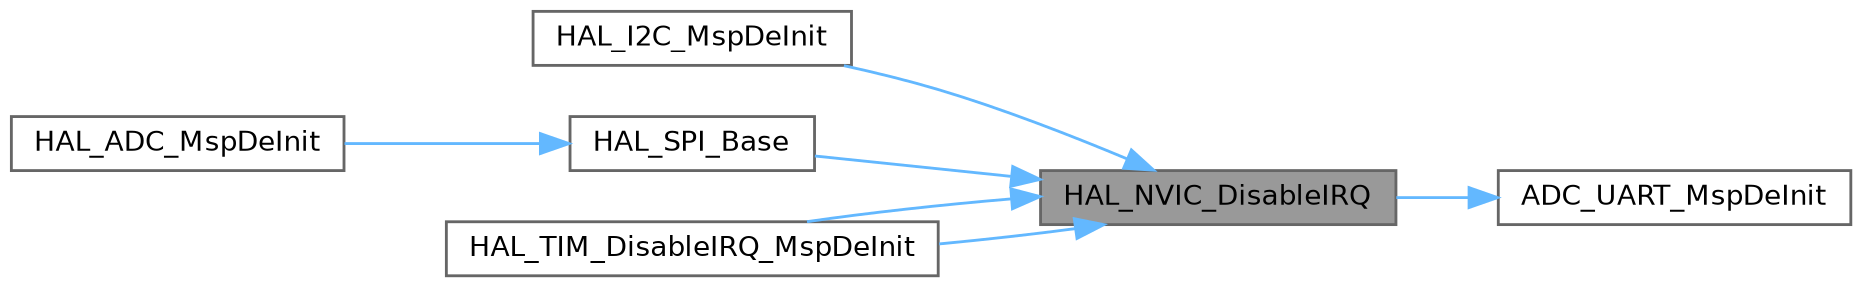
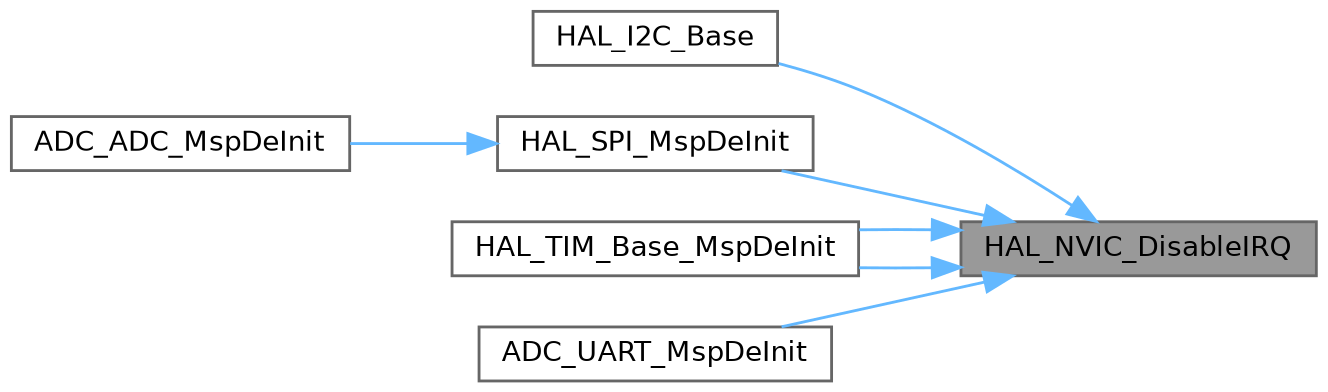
(692, 38) -> (655, 38)
(178, 144) -> (181, 144)
(692, 144) -> (655, 144)
(1432, 198) -> (883, 304)
(692, 249) -> (655, 249)
